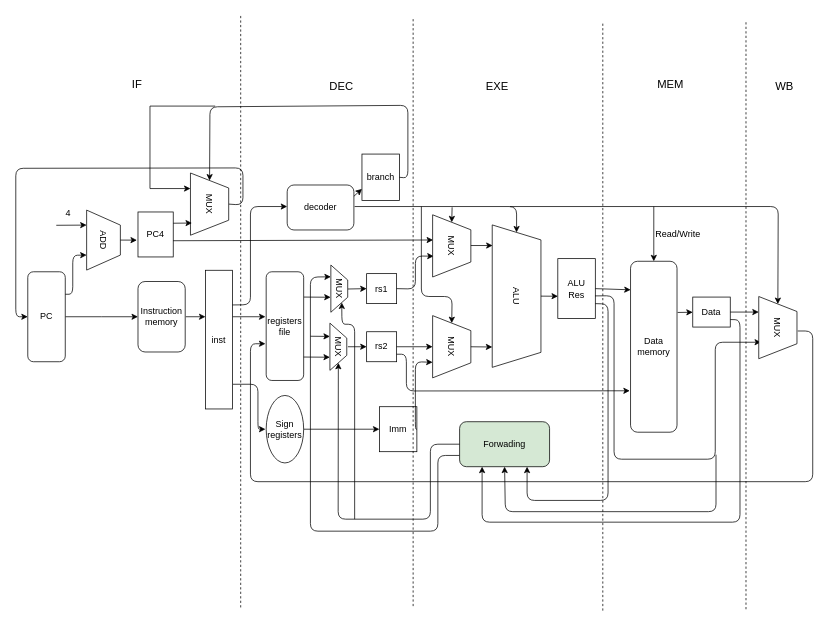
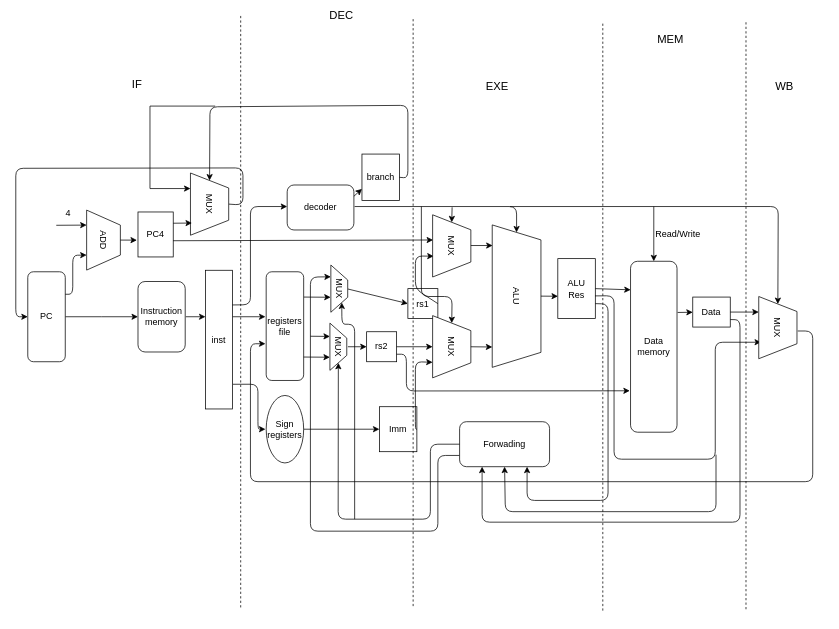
(670, 84) -> (670, 39)
(341, 86) -> (341, 15)
(381, 289) -> (423, 304)
(504, 444) -> (504, 444)
